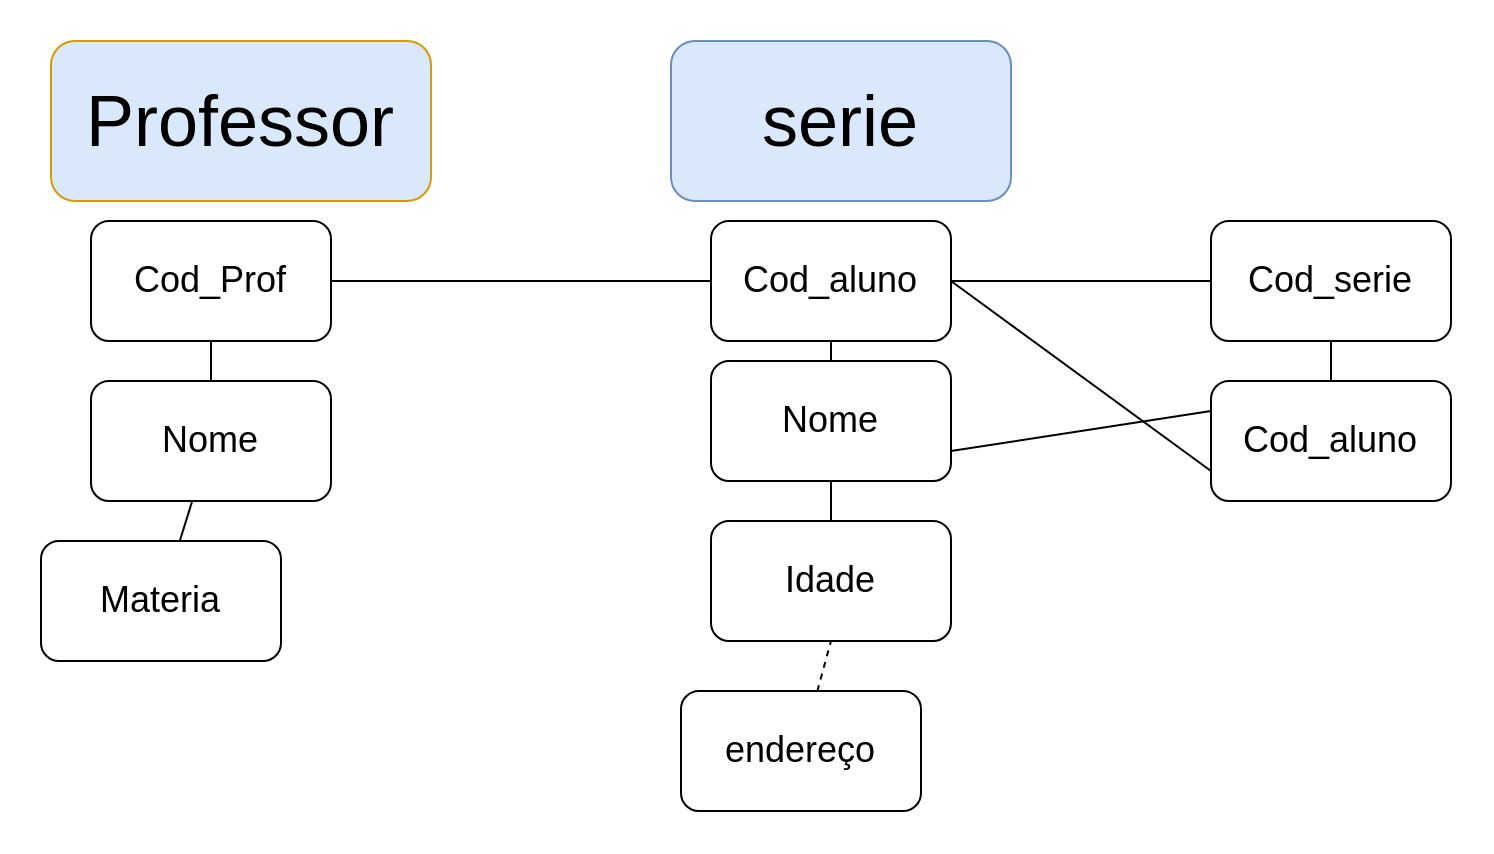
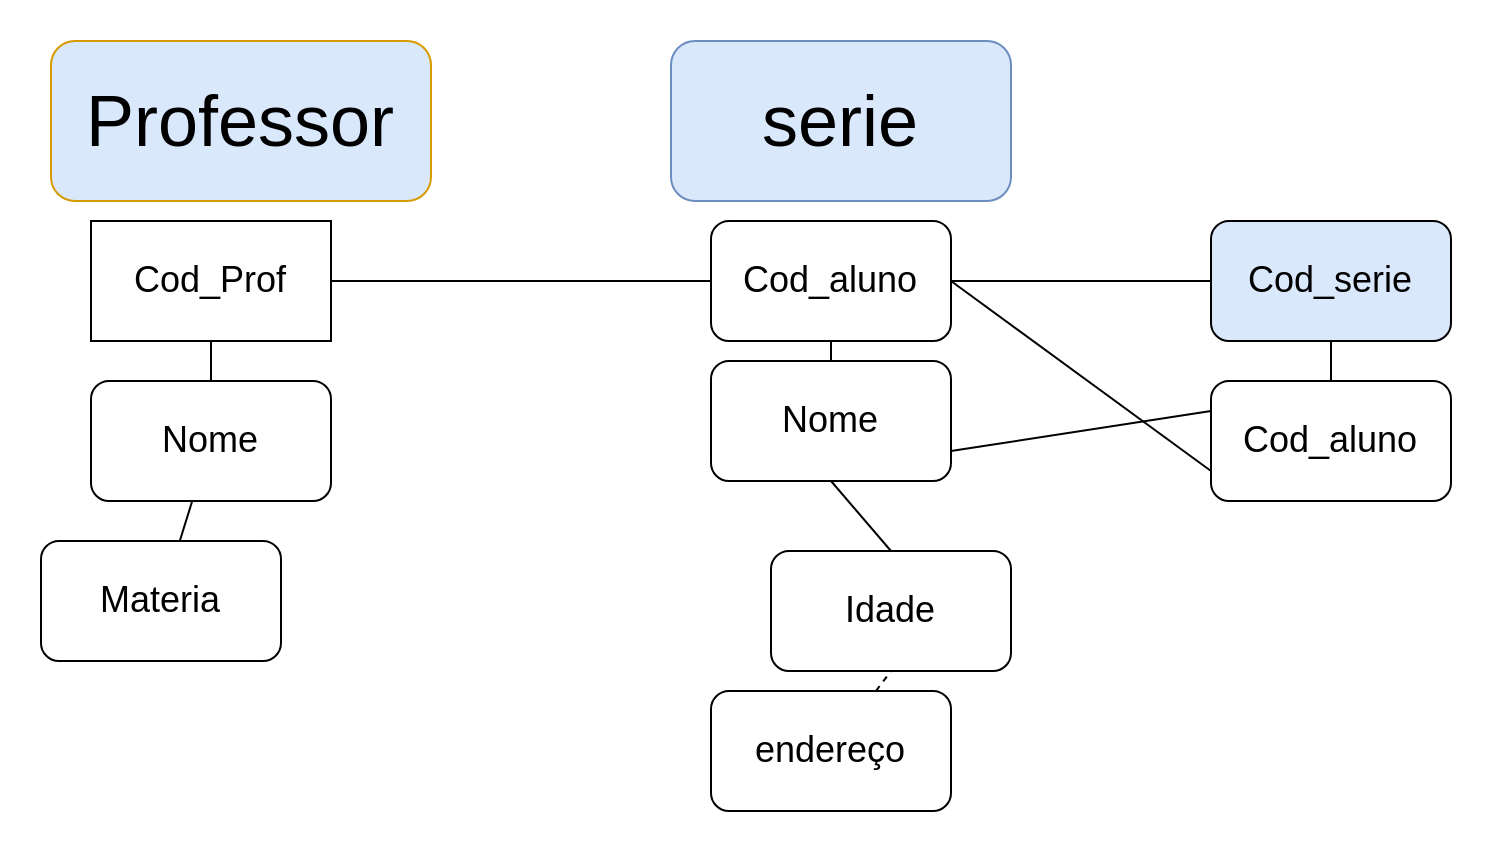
(211, 281) -> (211, 281)
(1331, 281) -> (1331, 281)
(831, 581) -> (891, 611)
(801, 751) -> (831, 751)
